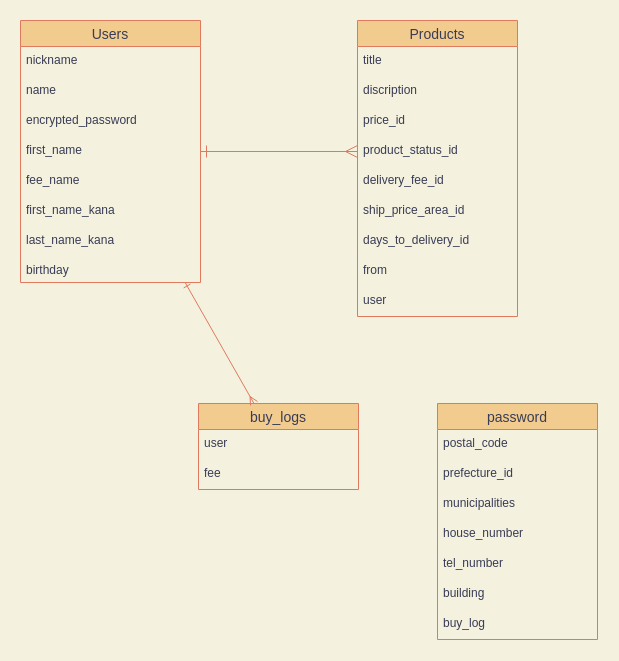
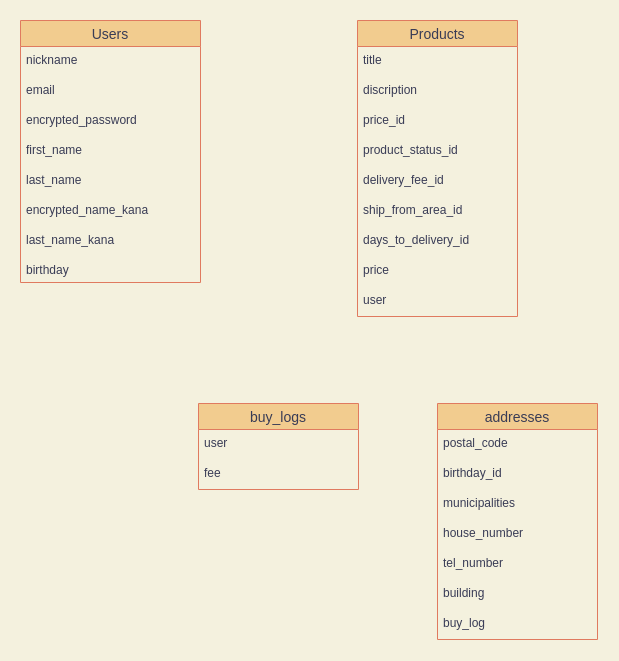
(39, 90) -> (40, 90)
(278, 152) -> none
(53, 180) -> (55, 180)
(75, 210) -> (90, 210)
(419, 210) -> (417, 210)
(376, 270) -> (378, 270)
(220, 343) -> none
(517, 417) -> (517, 417)
(485, 473) -> (477, 473)
